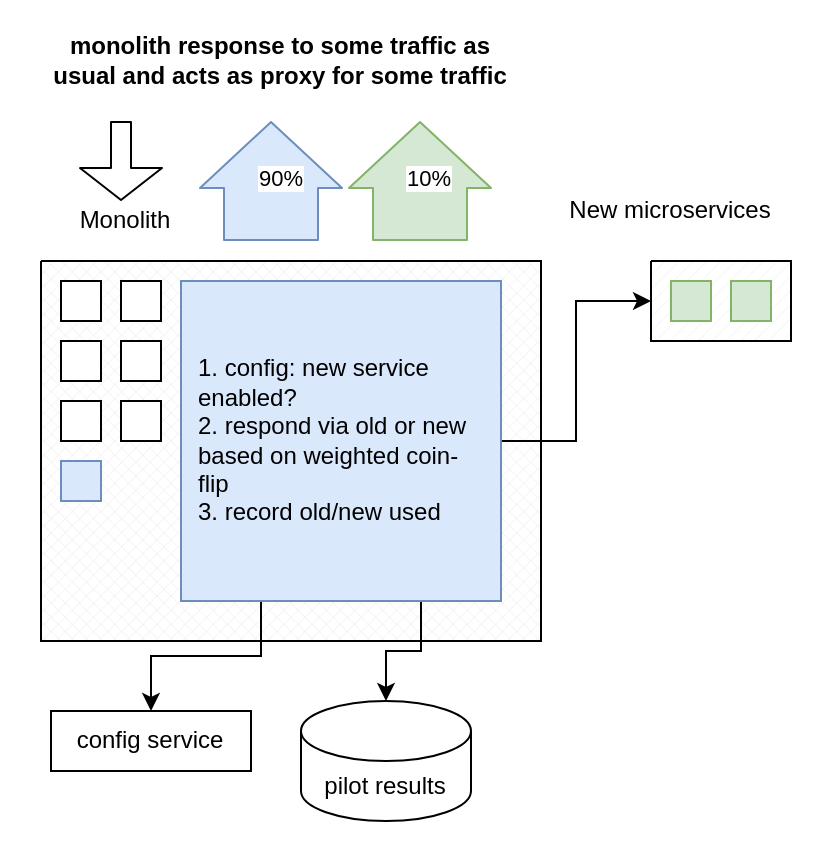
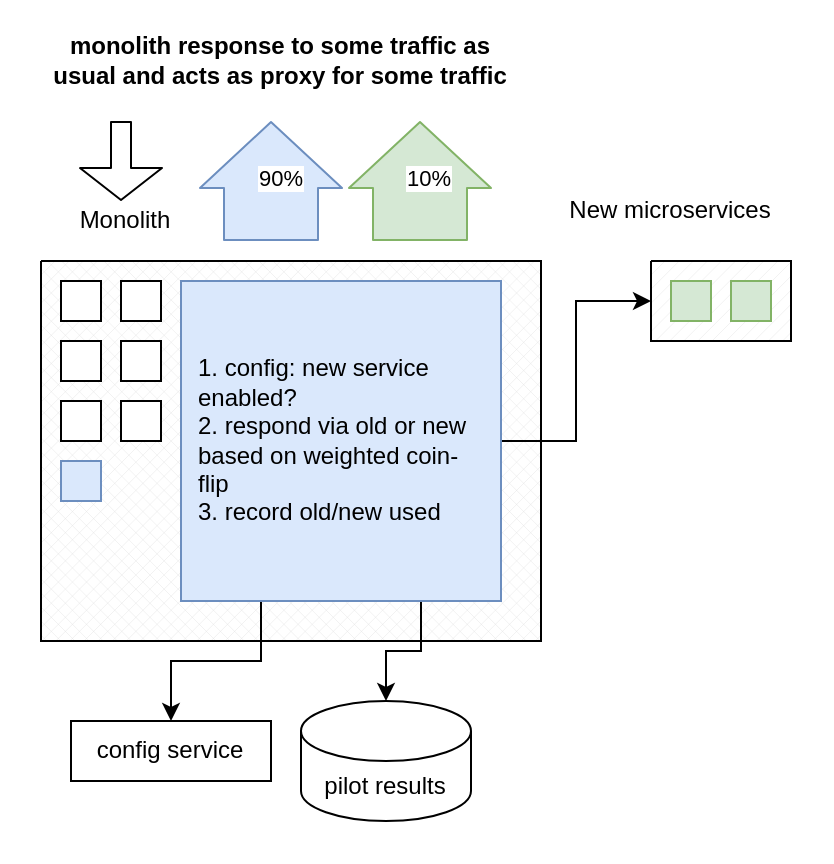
(151, 741) -> (171, 751)
